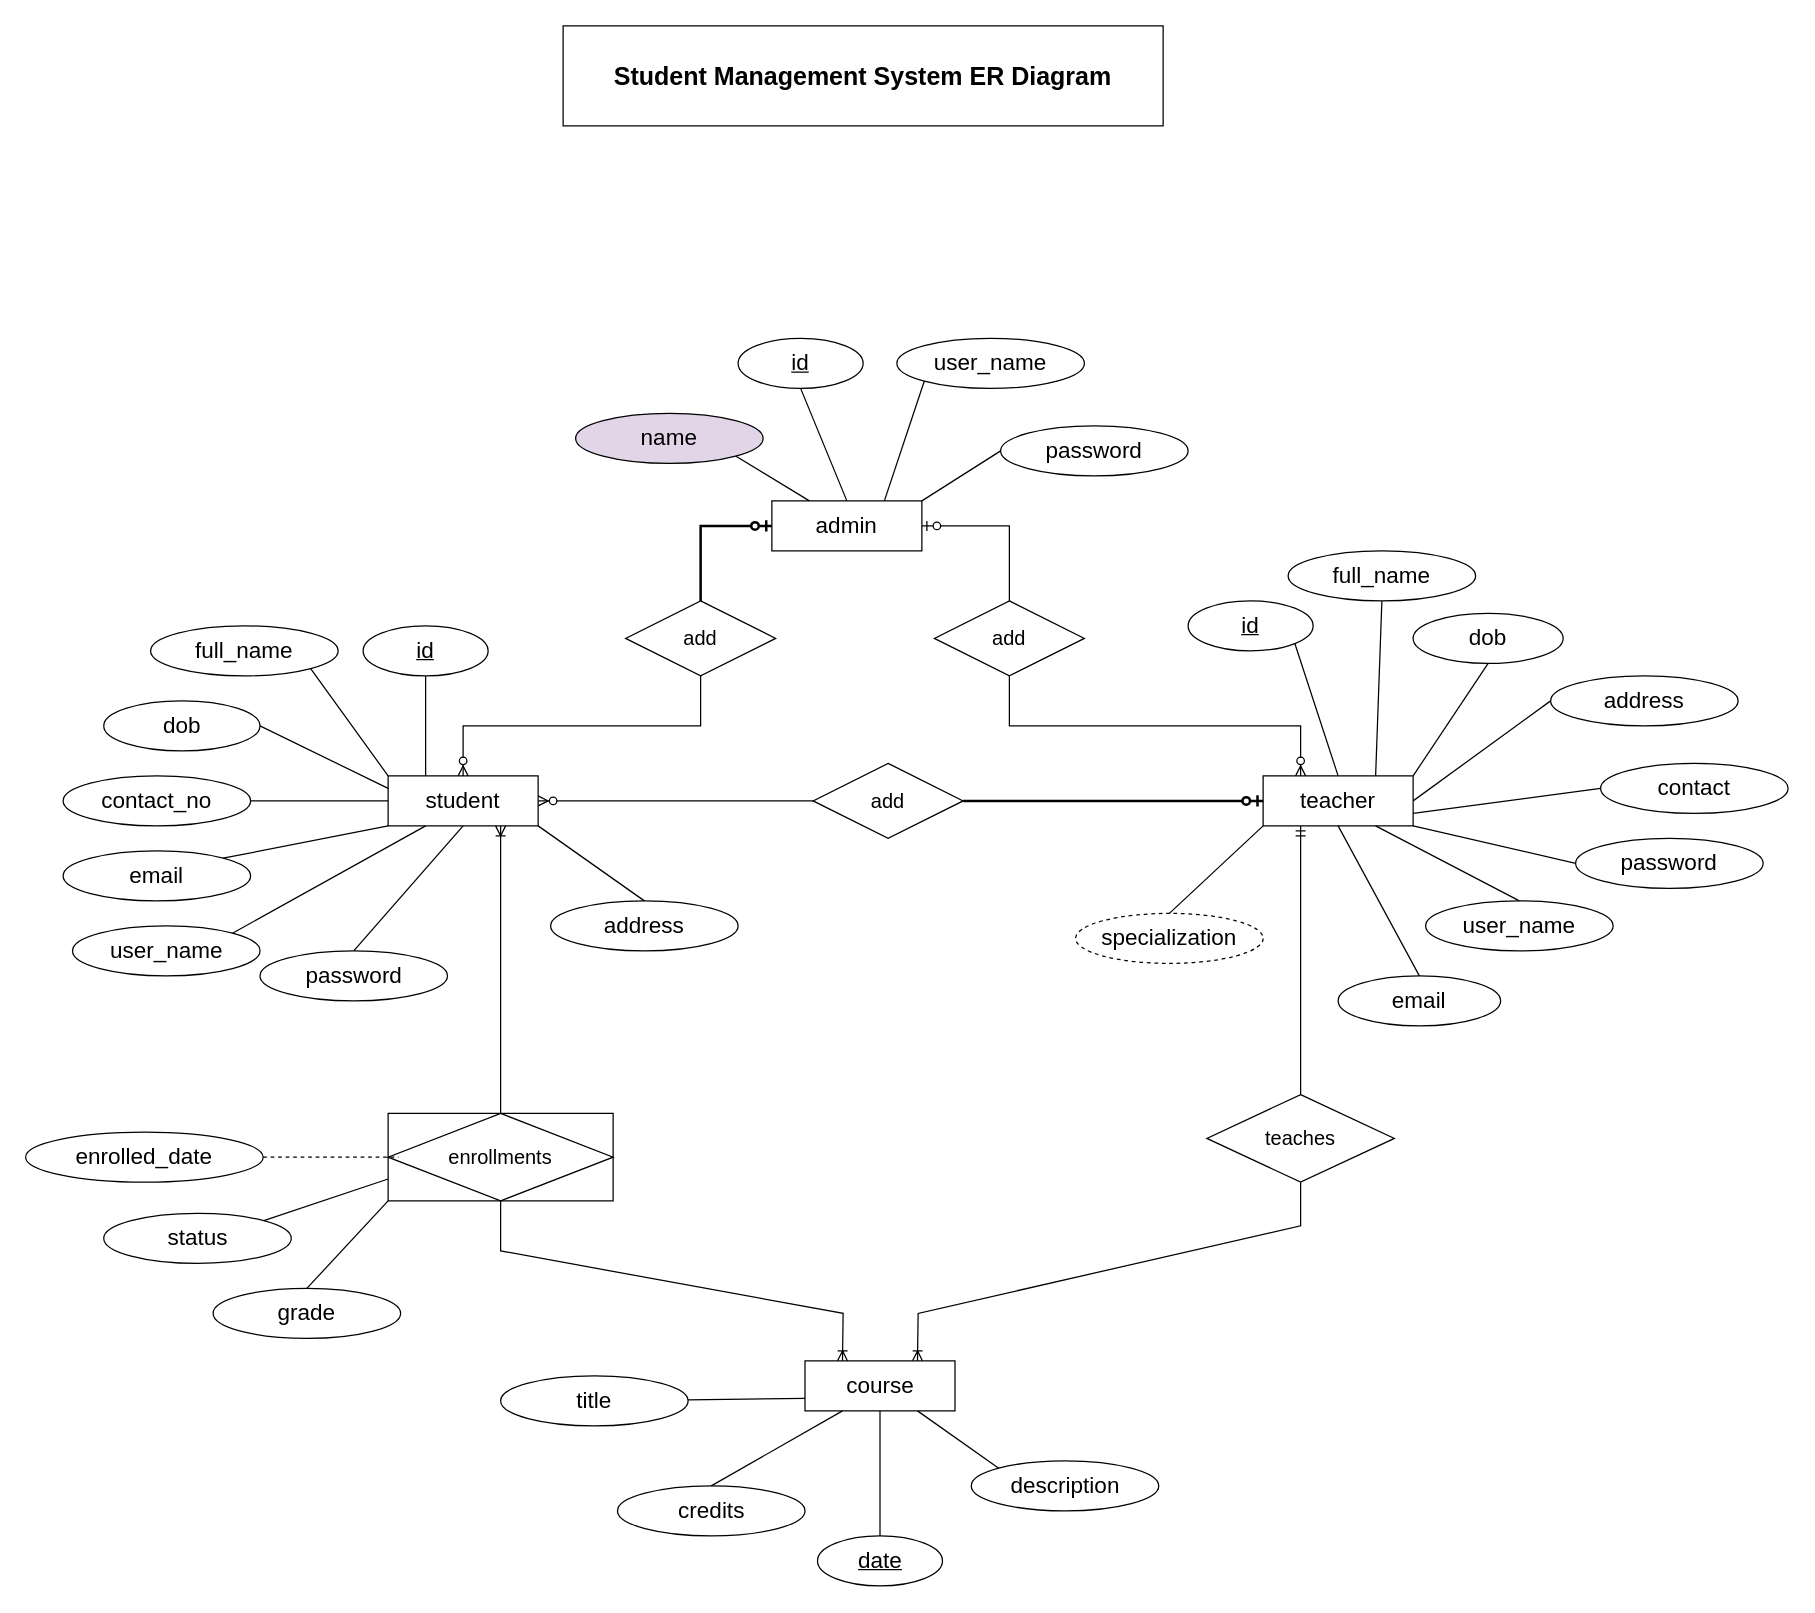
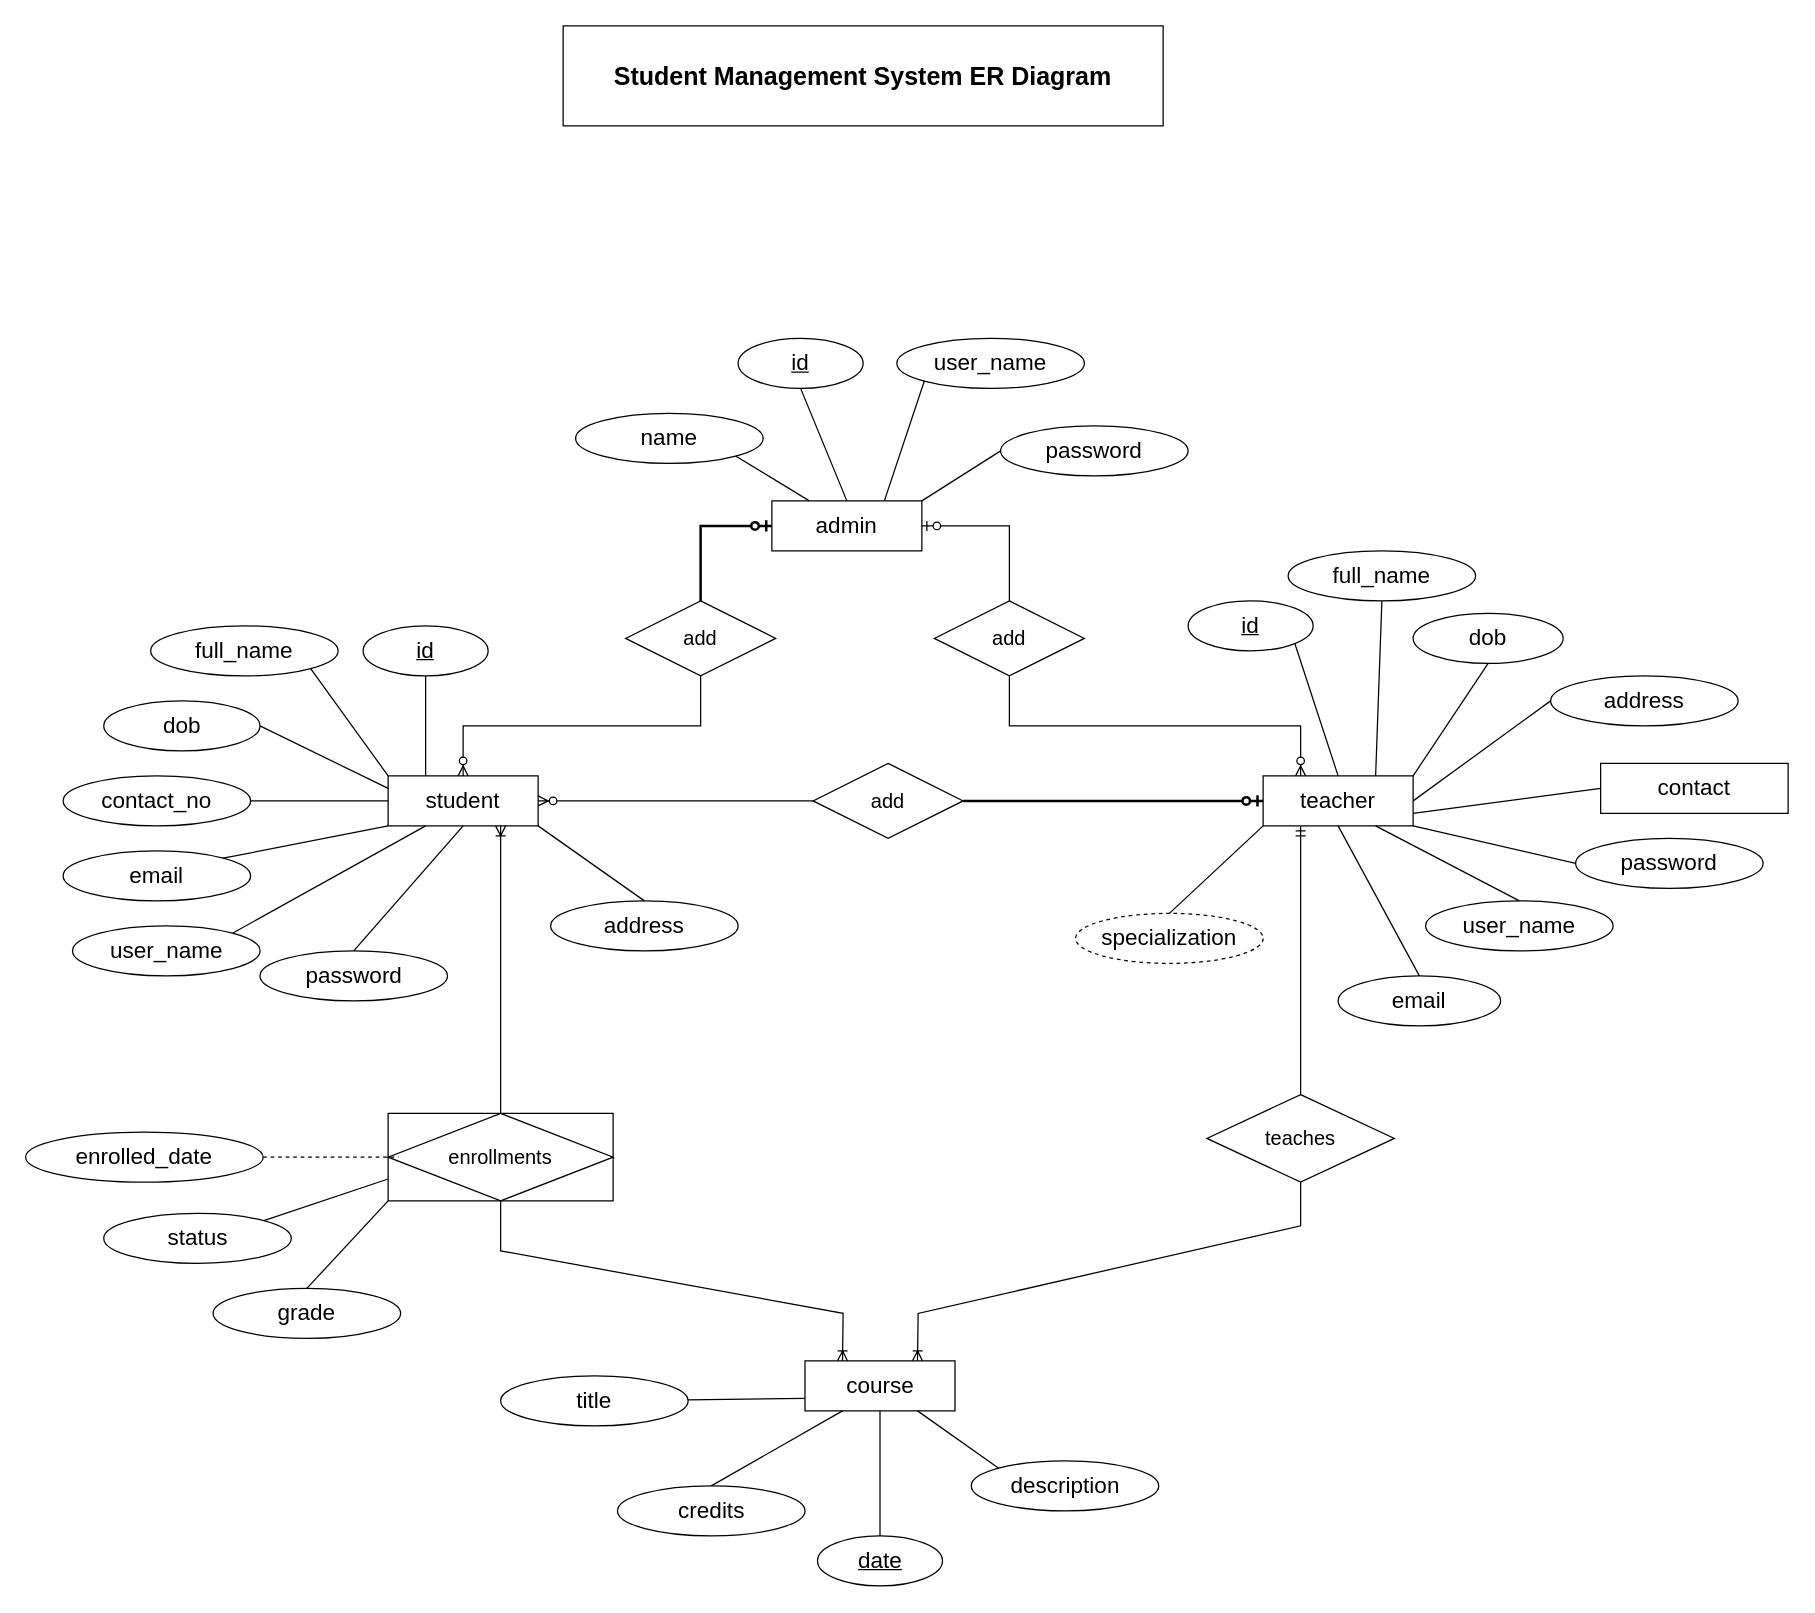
(669, 438) -> (669, 438)
(1694, 788) -> (1694, 788)
